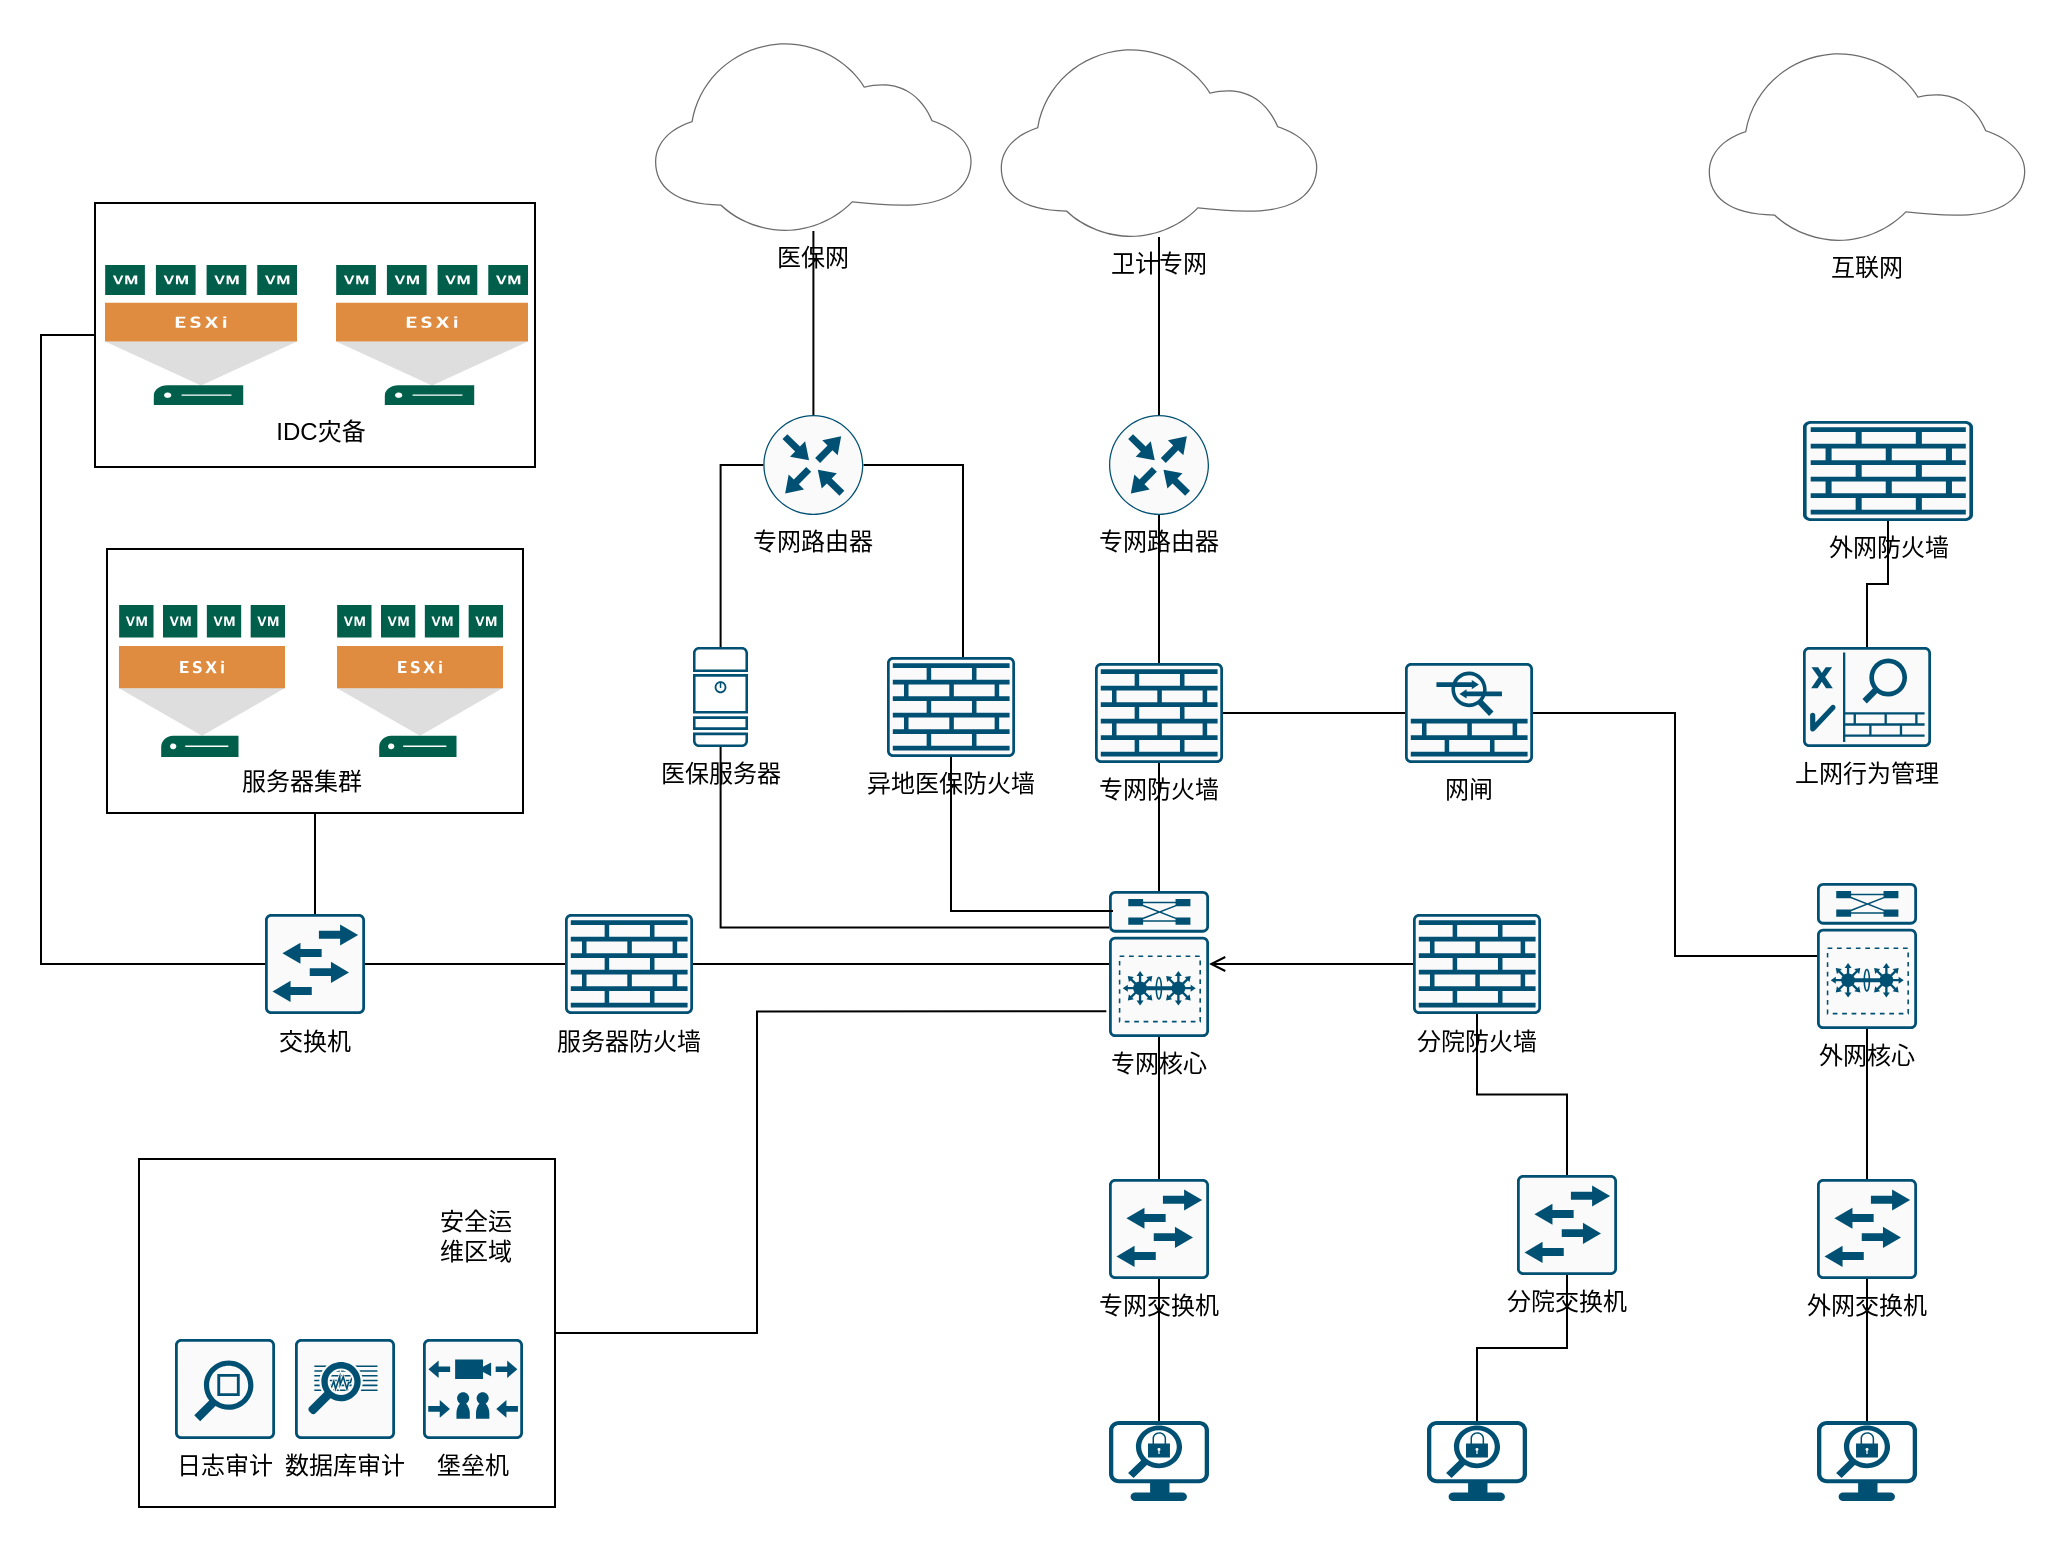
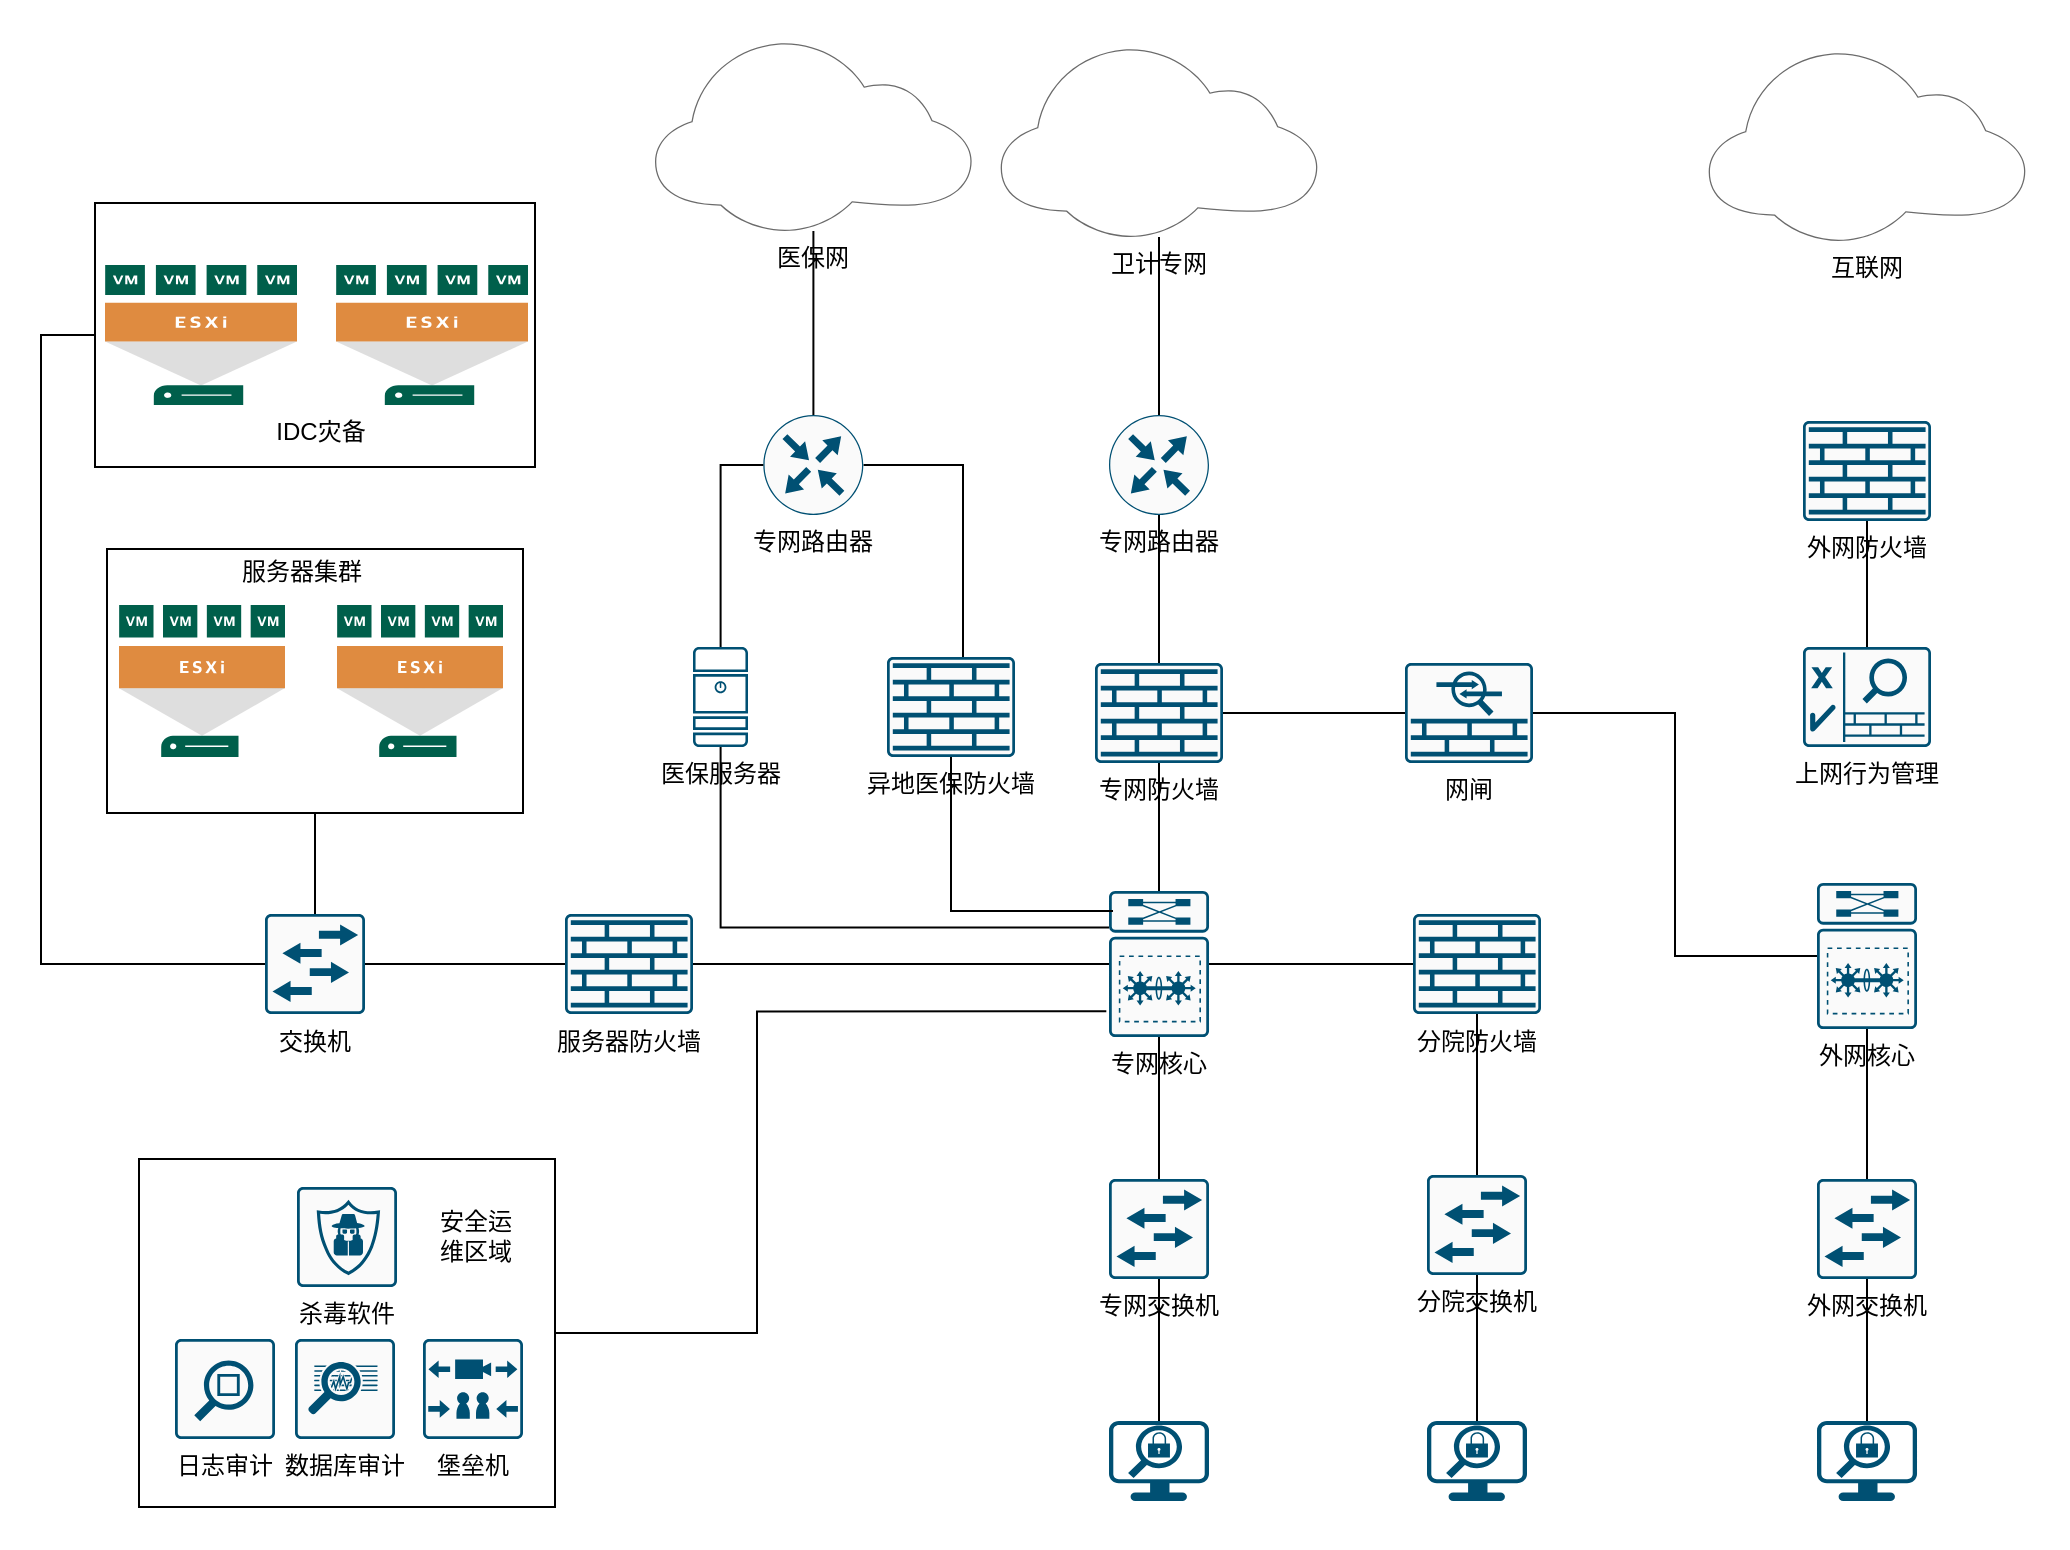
(1888, 471) -> (1867, 471)
(303, 783) -> (303, 573)
(1217, 964) -> (1215, 964)
(1567, 1225) -> (1477, 1225)
none -> (347, 1237)
